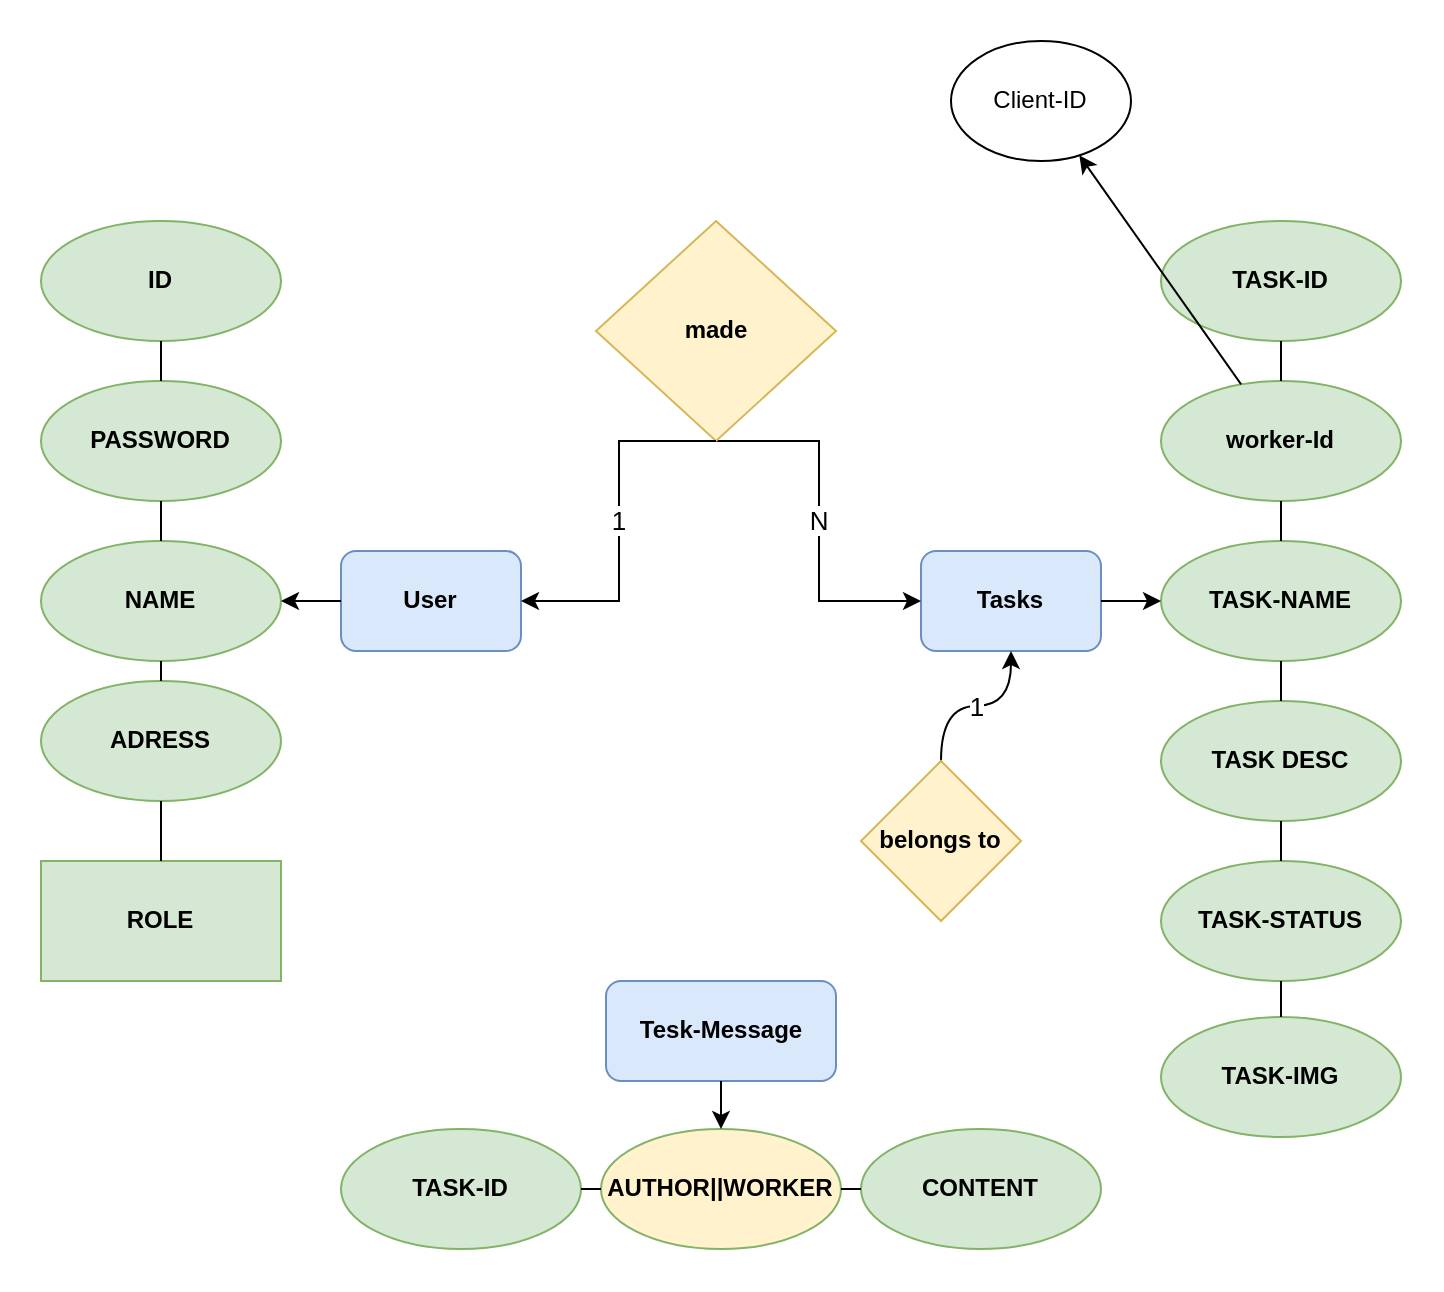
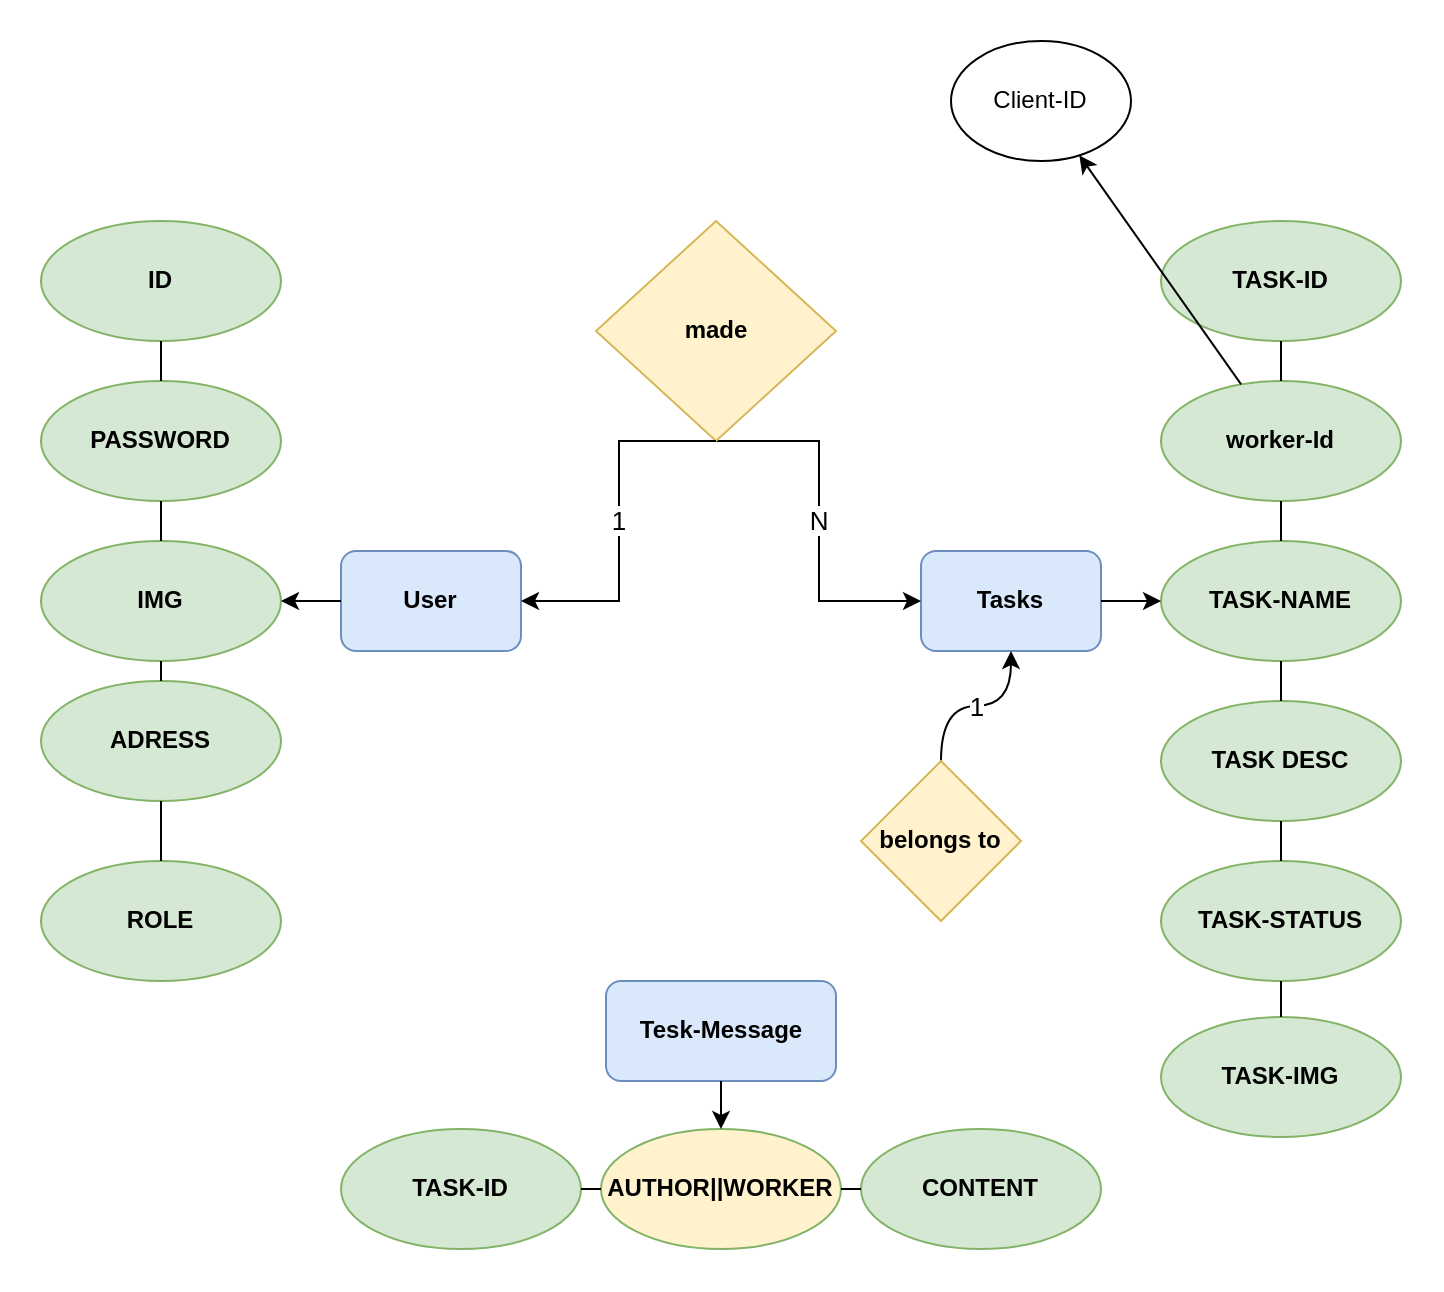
(161, 601) -> (161, 601)
(161, 921) -> (161, 921)
